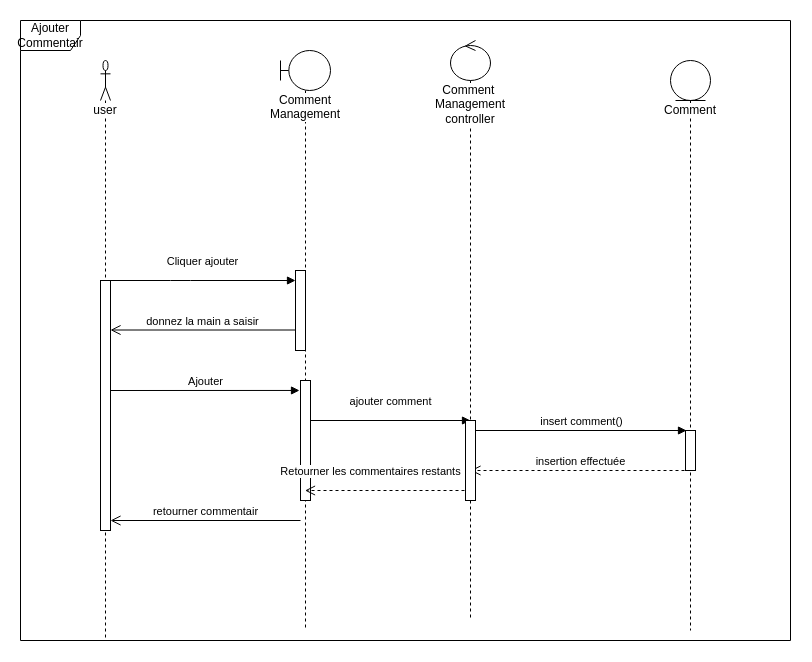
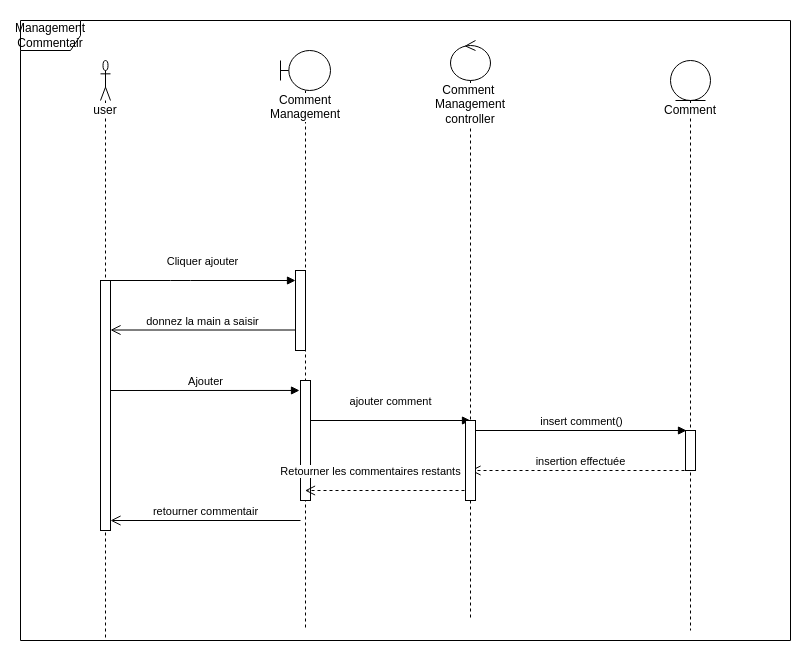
(51, 36) -> (51, 36)
